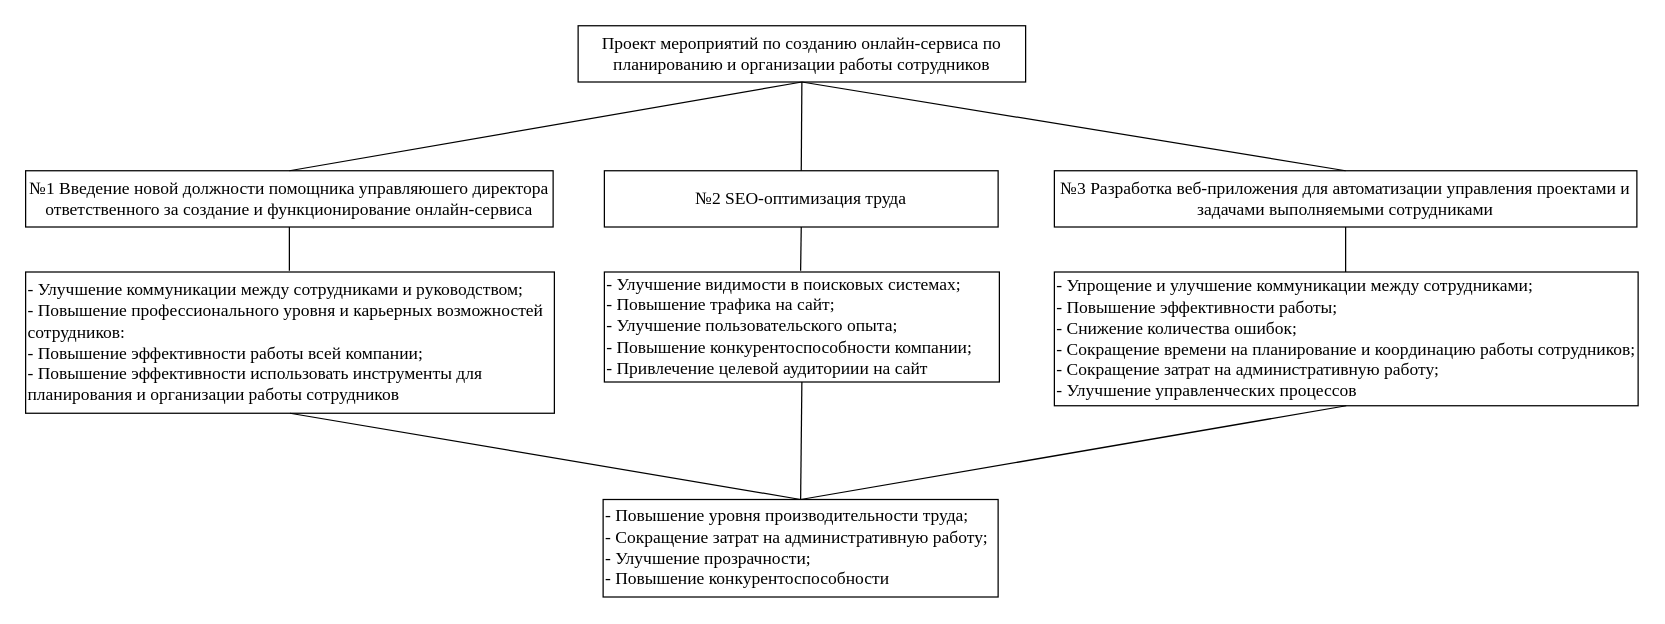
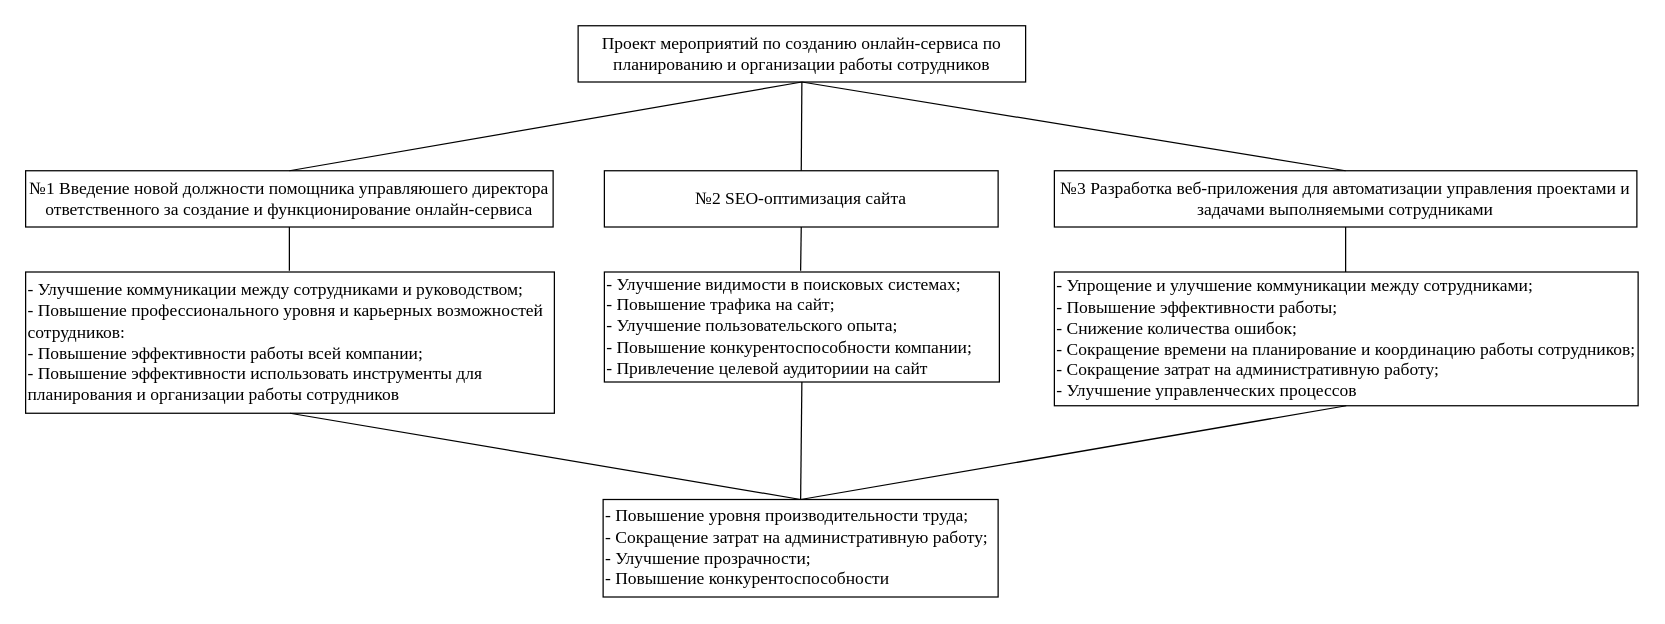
(801, 199) -> (801, 199)
